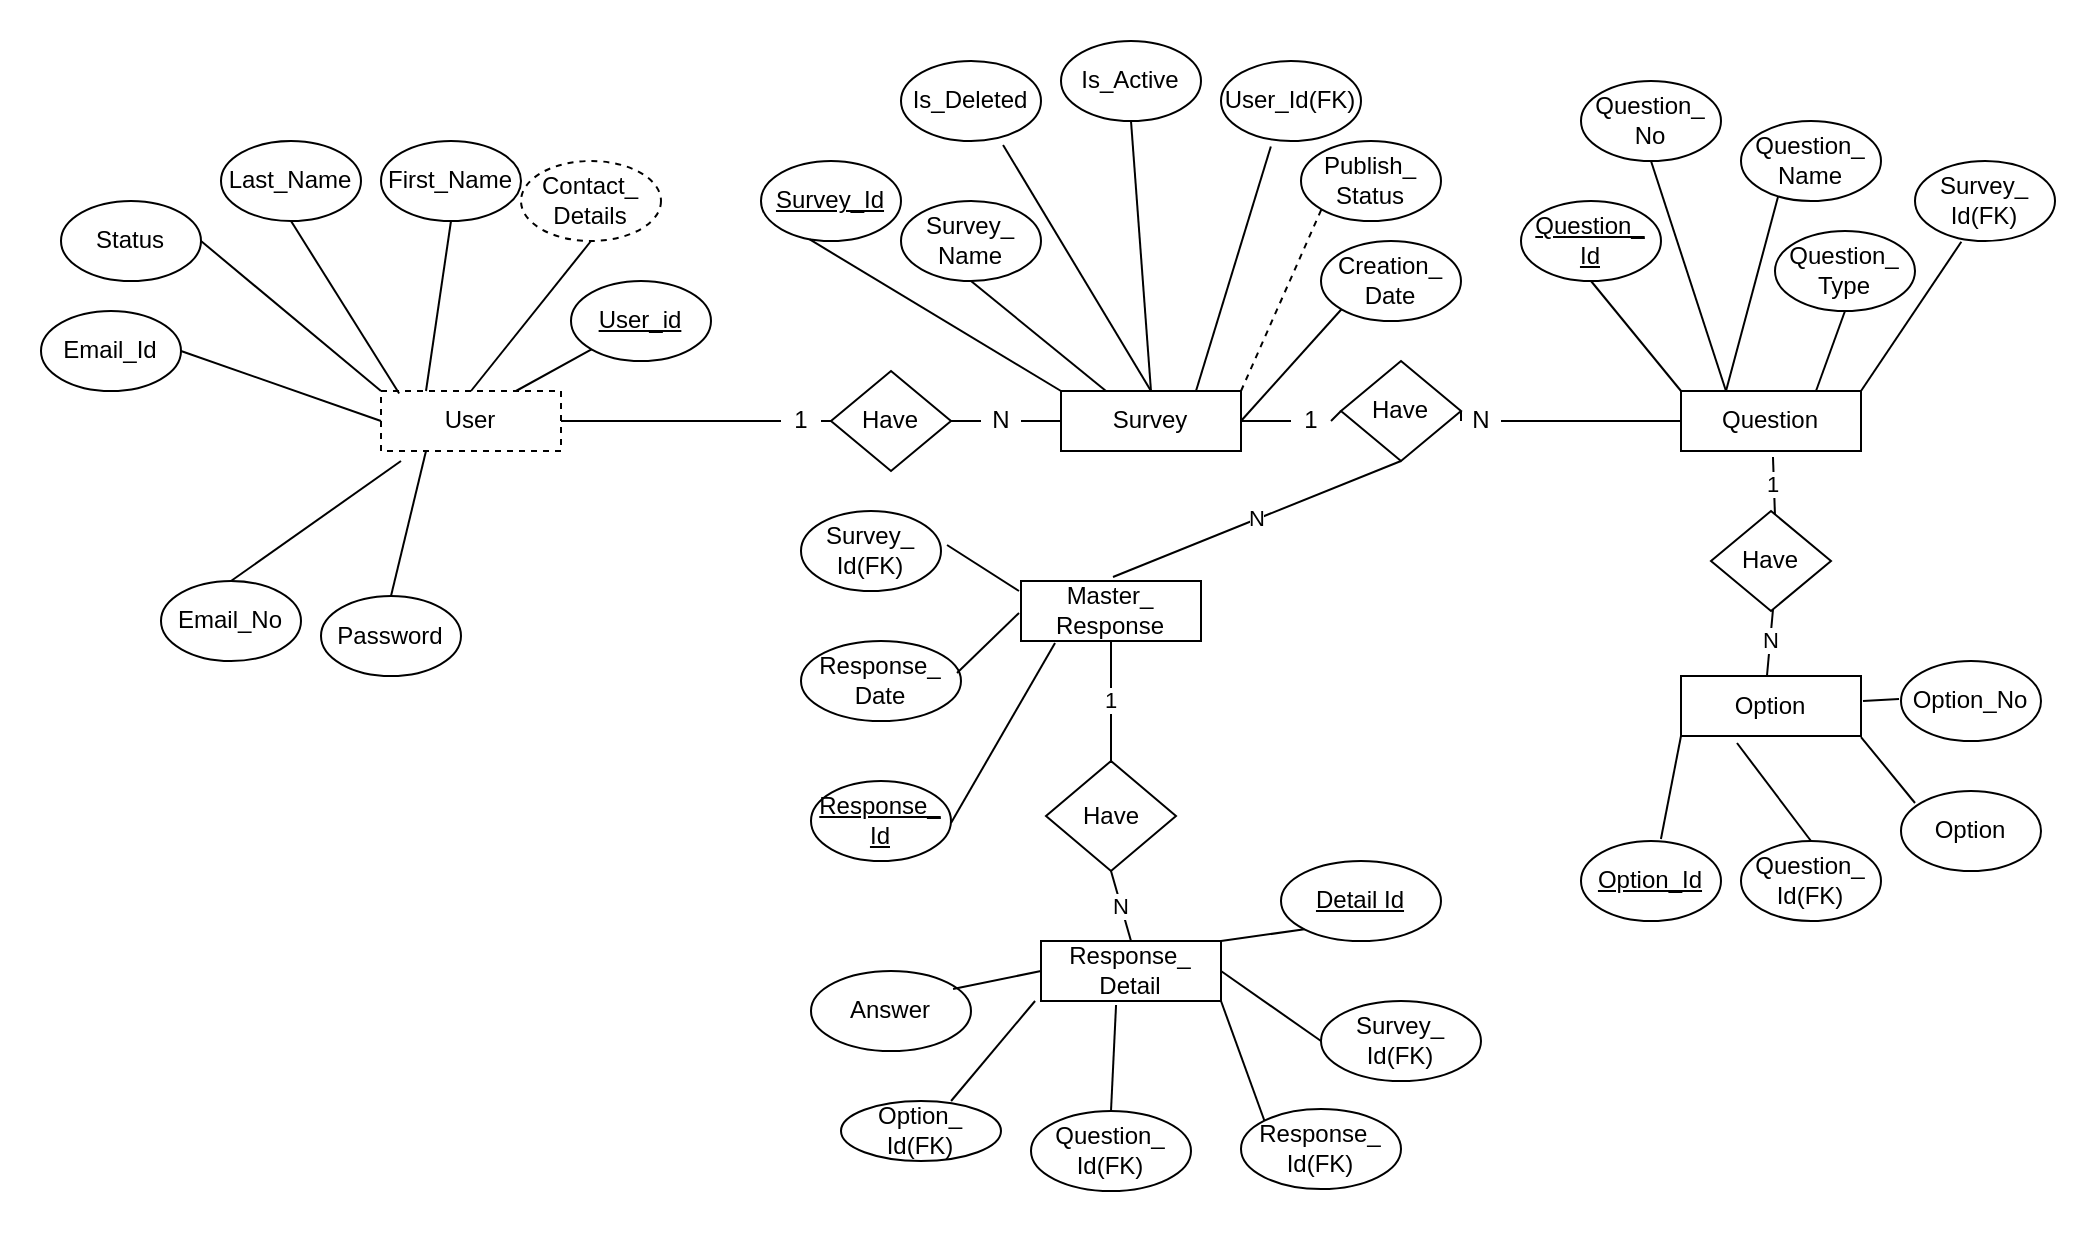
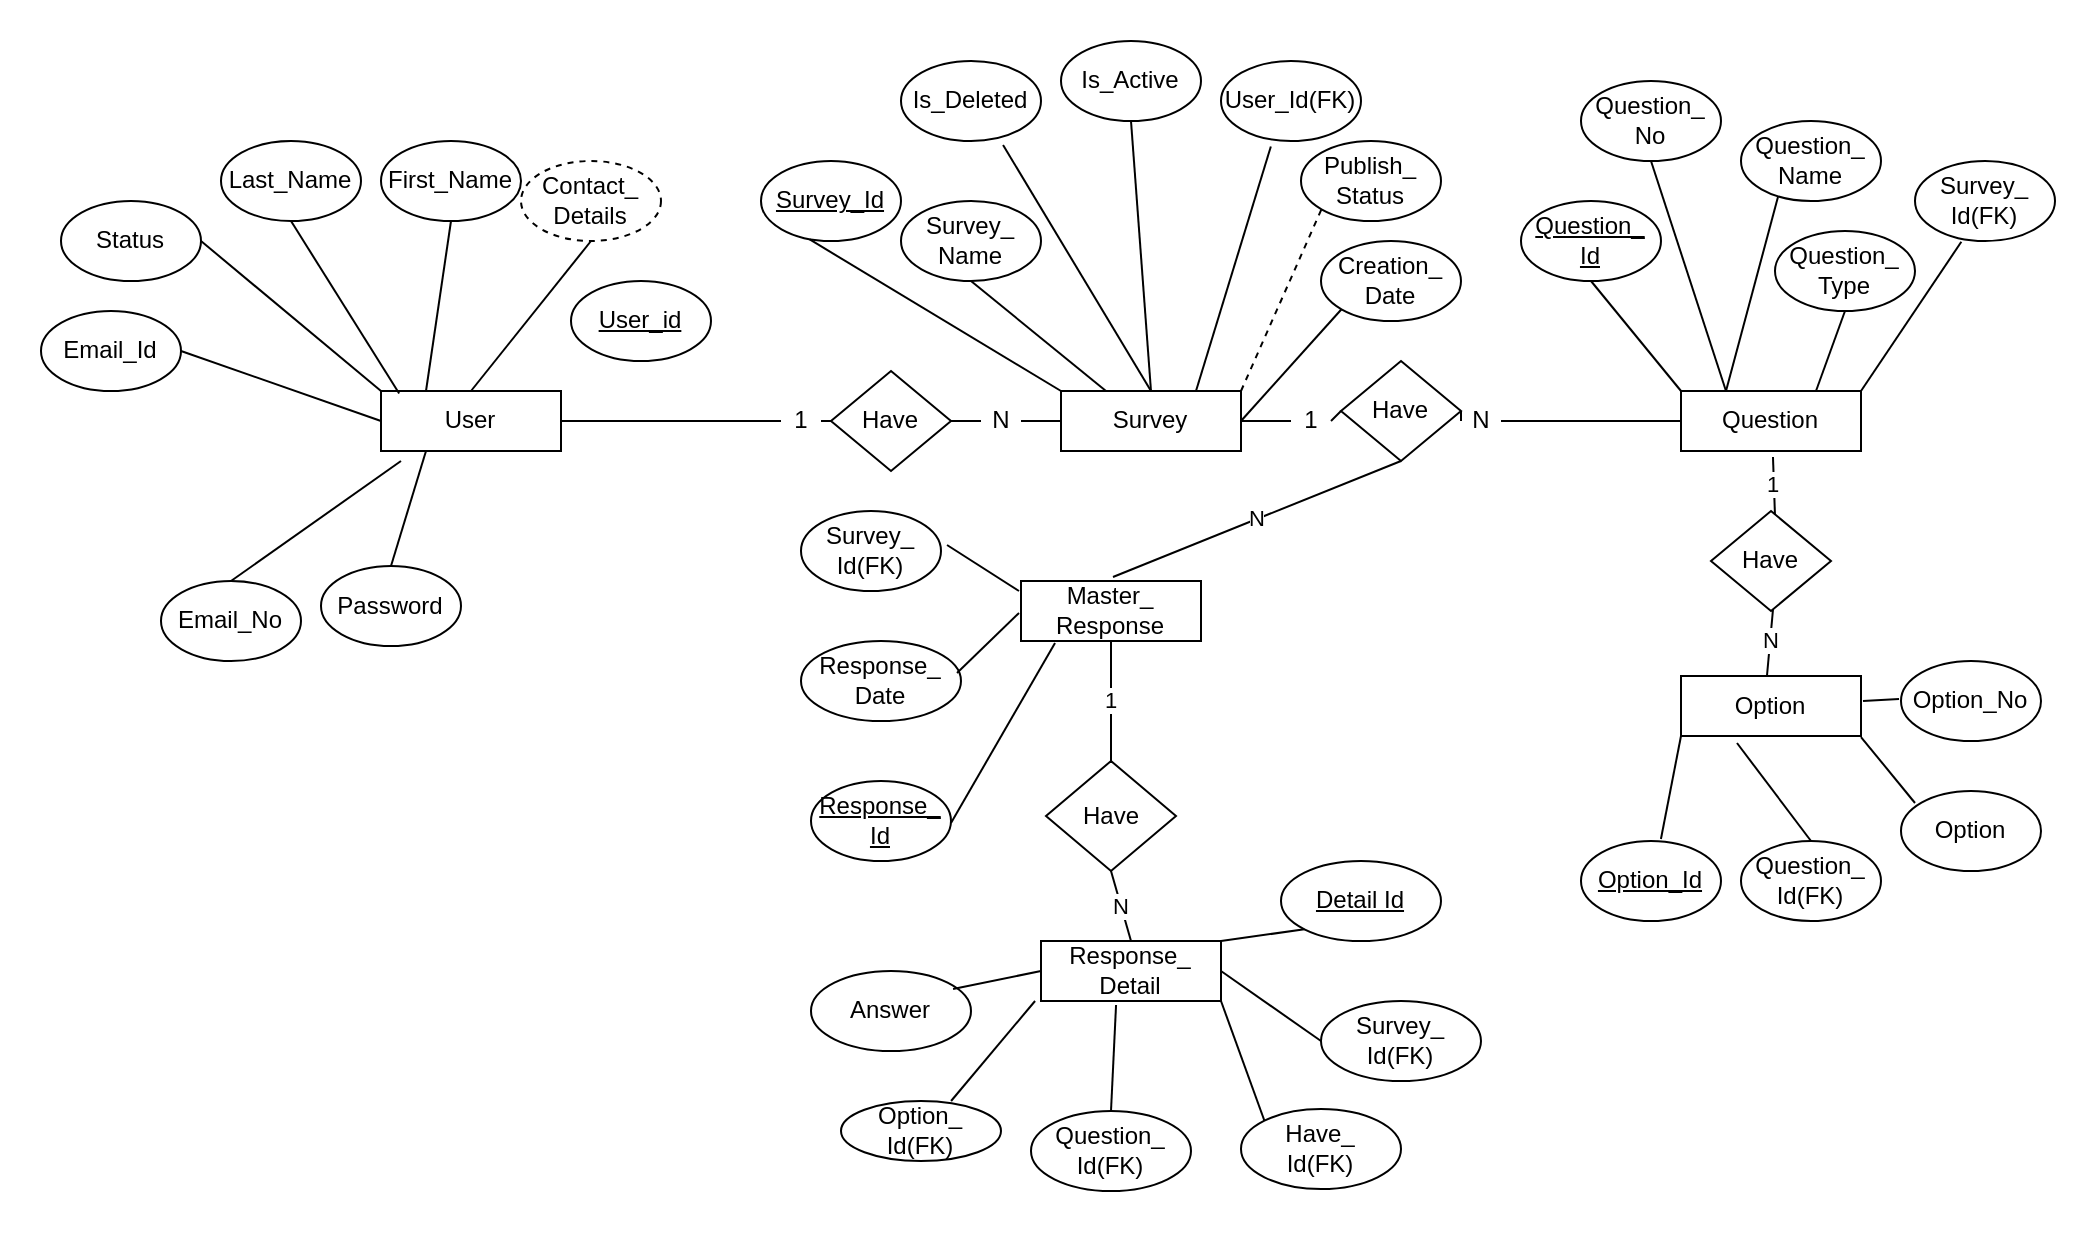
(554, 370) -> none
(471, 421) -> (471, 421)
(391, 636) -> (391, 606)
(1321, 1149) -> (1321, 1149)
